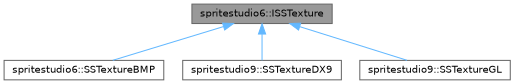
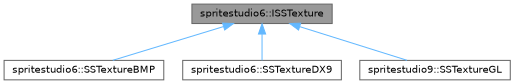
(262, 70) -> (262, 70)
